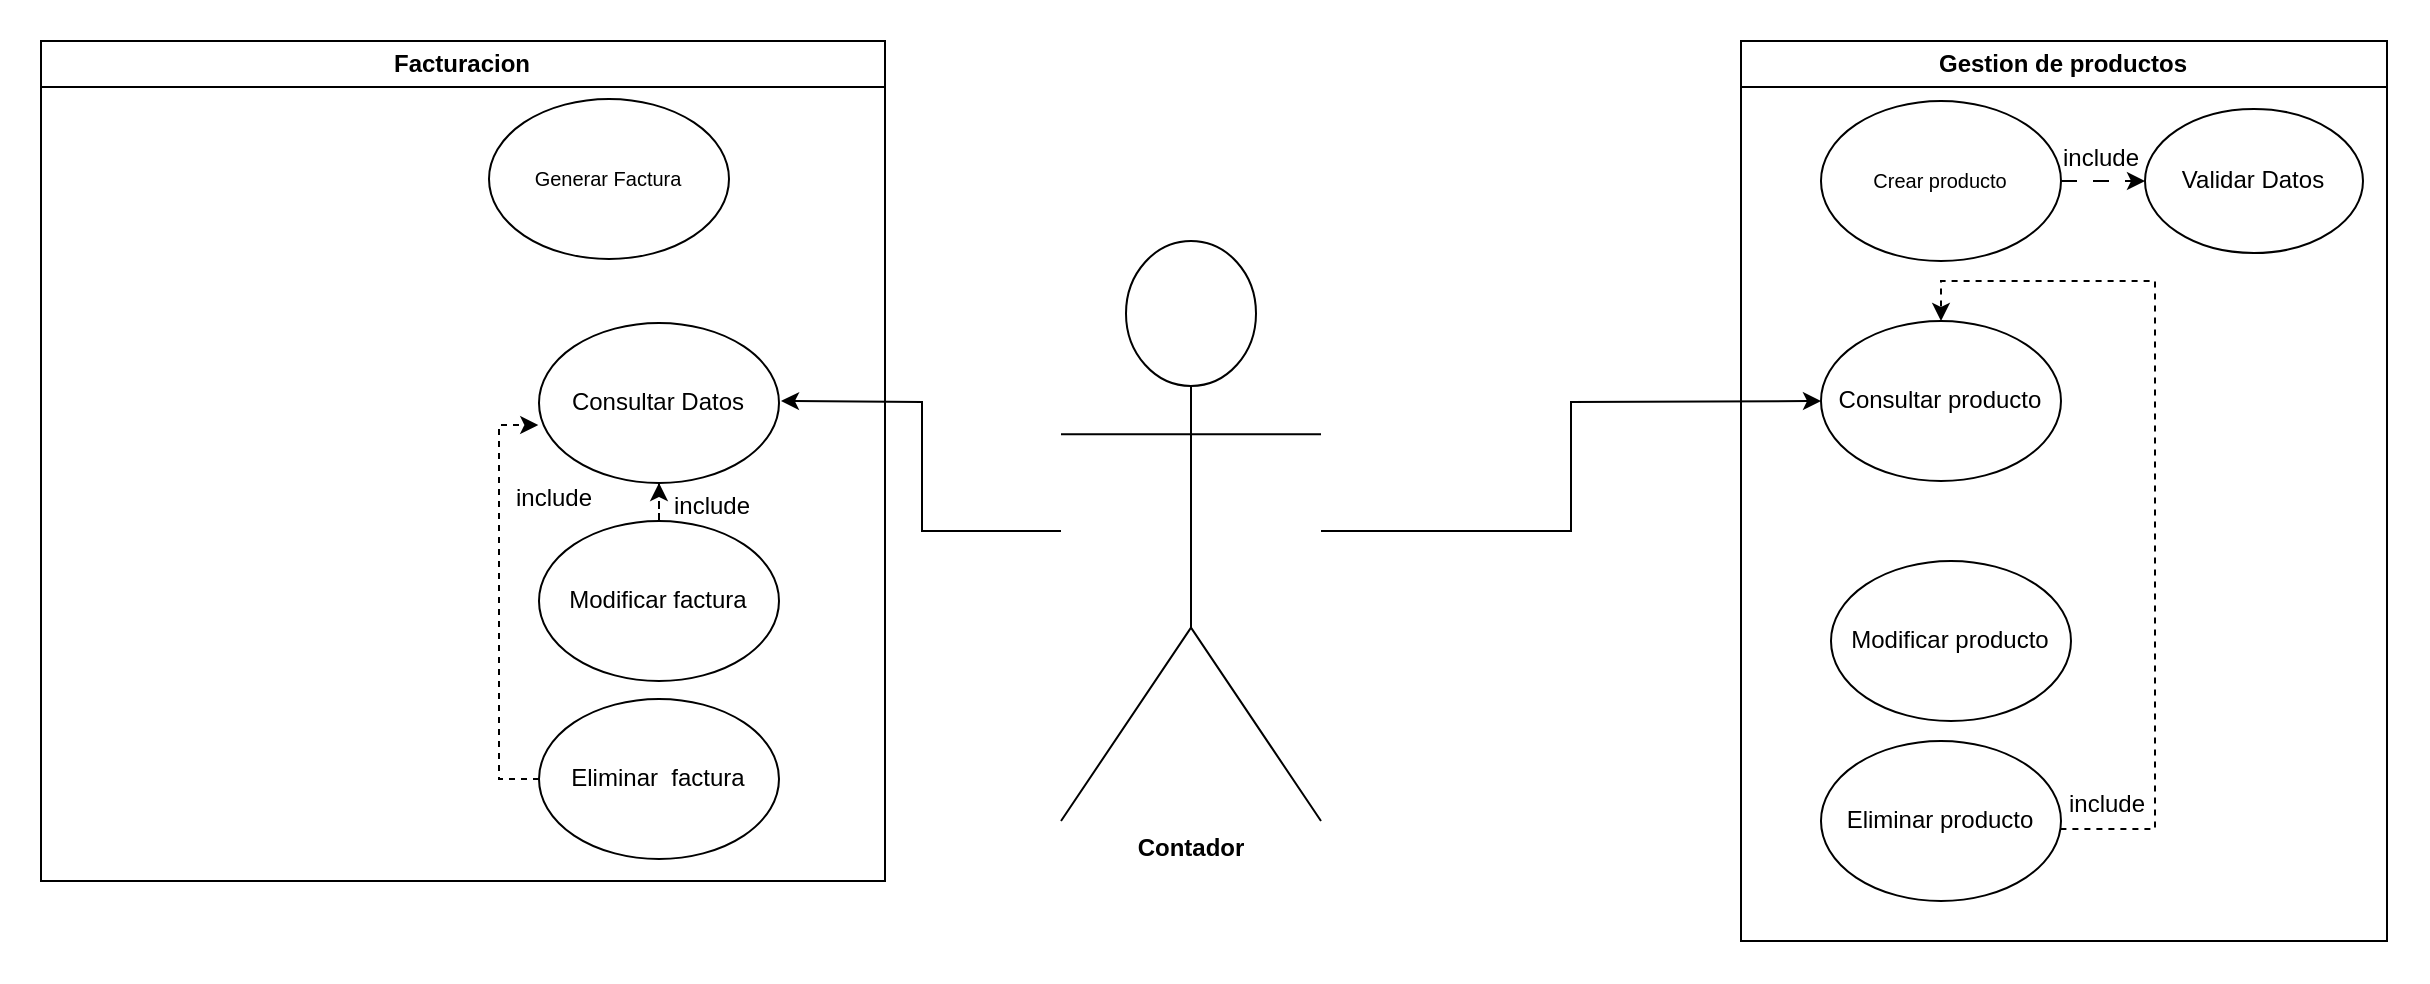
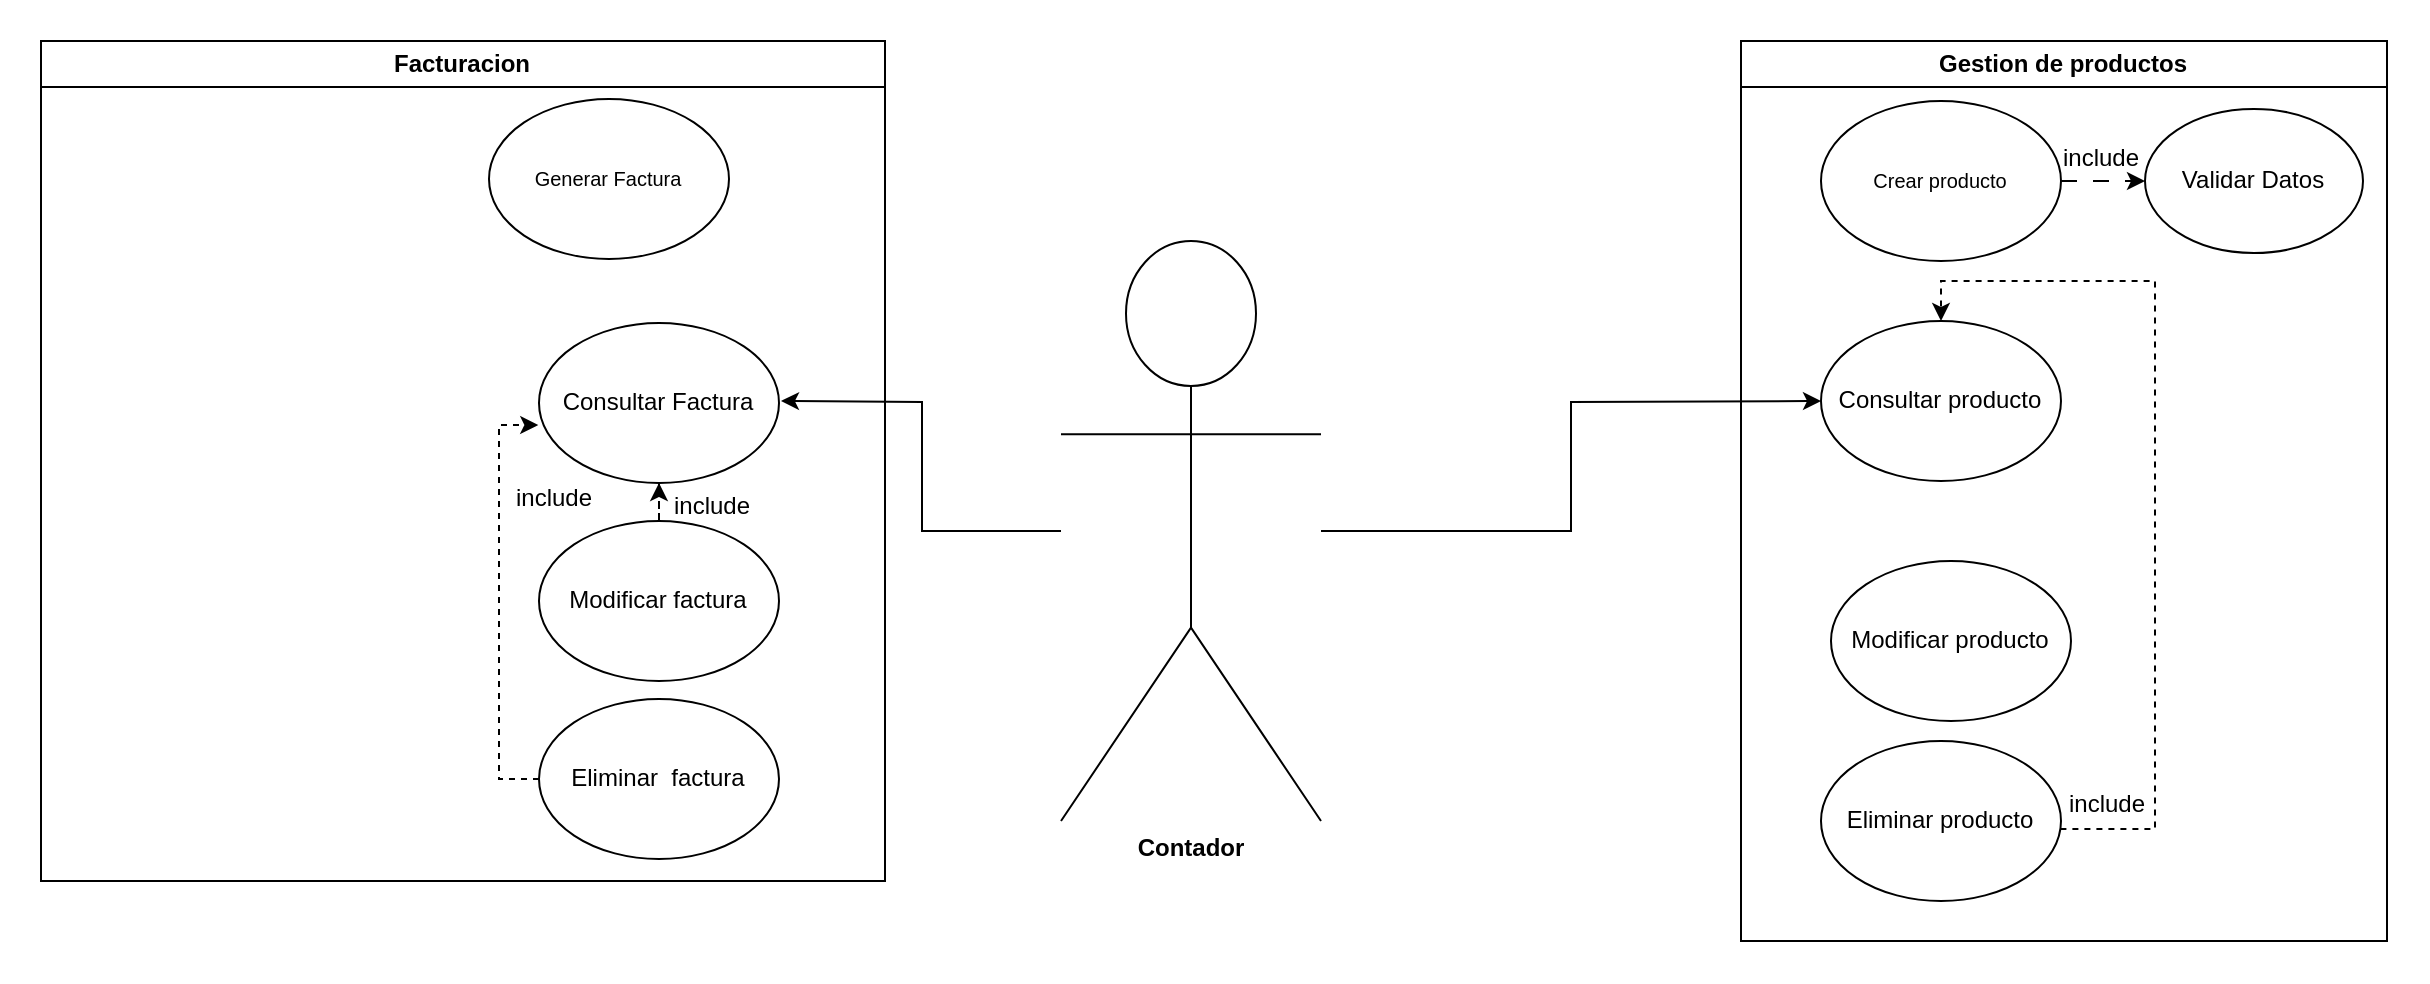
(659, 403) -> (659, 403)
